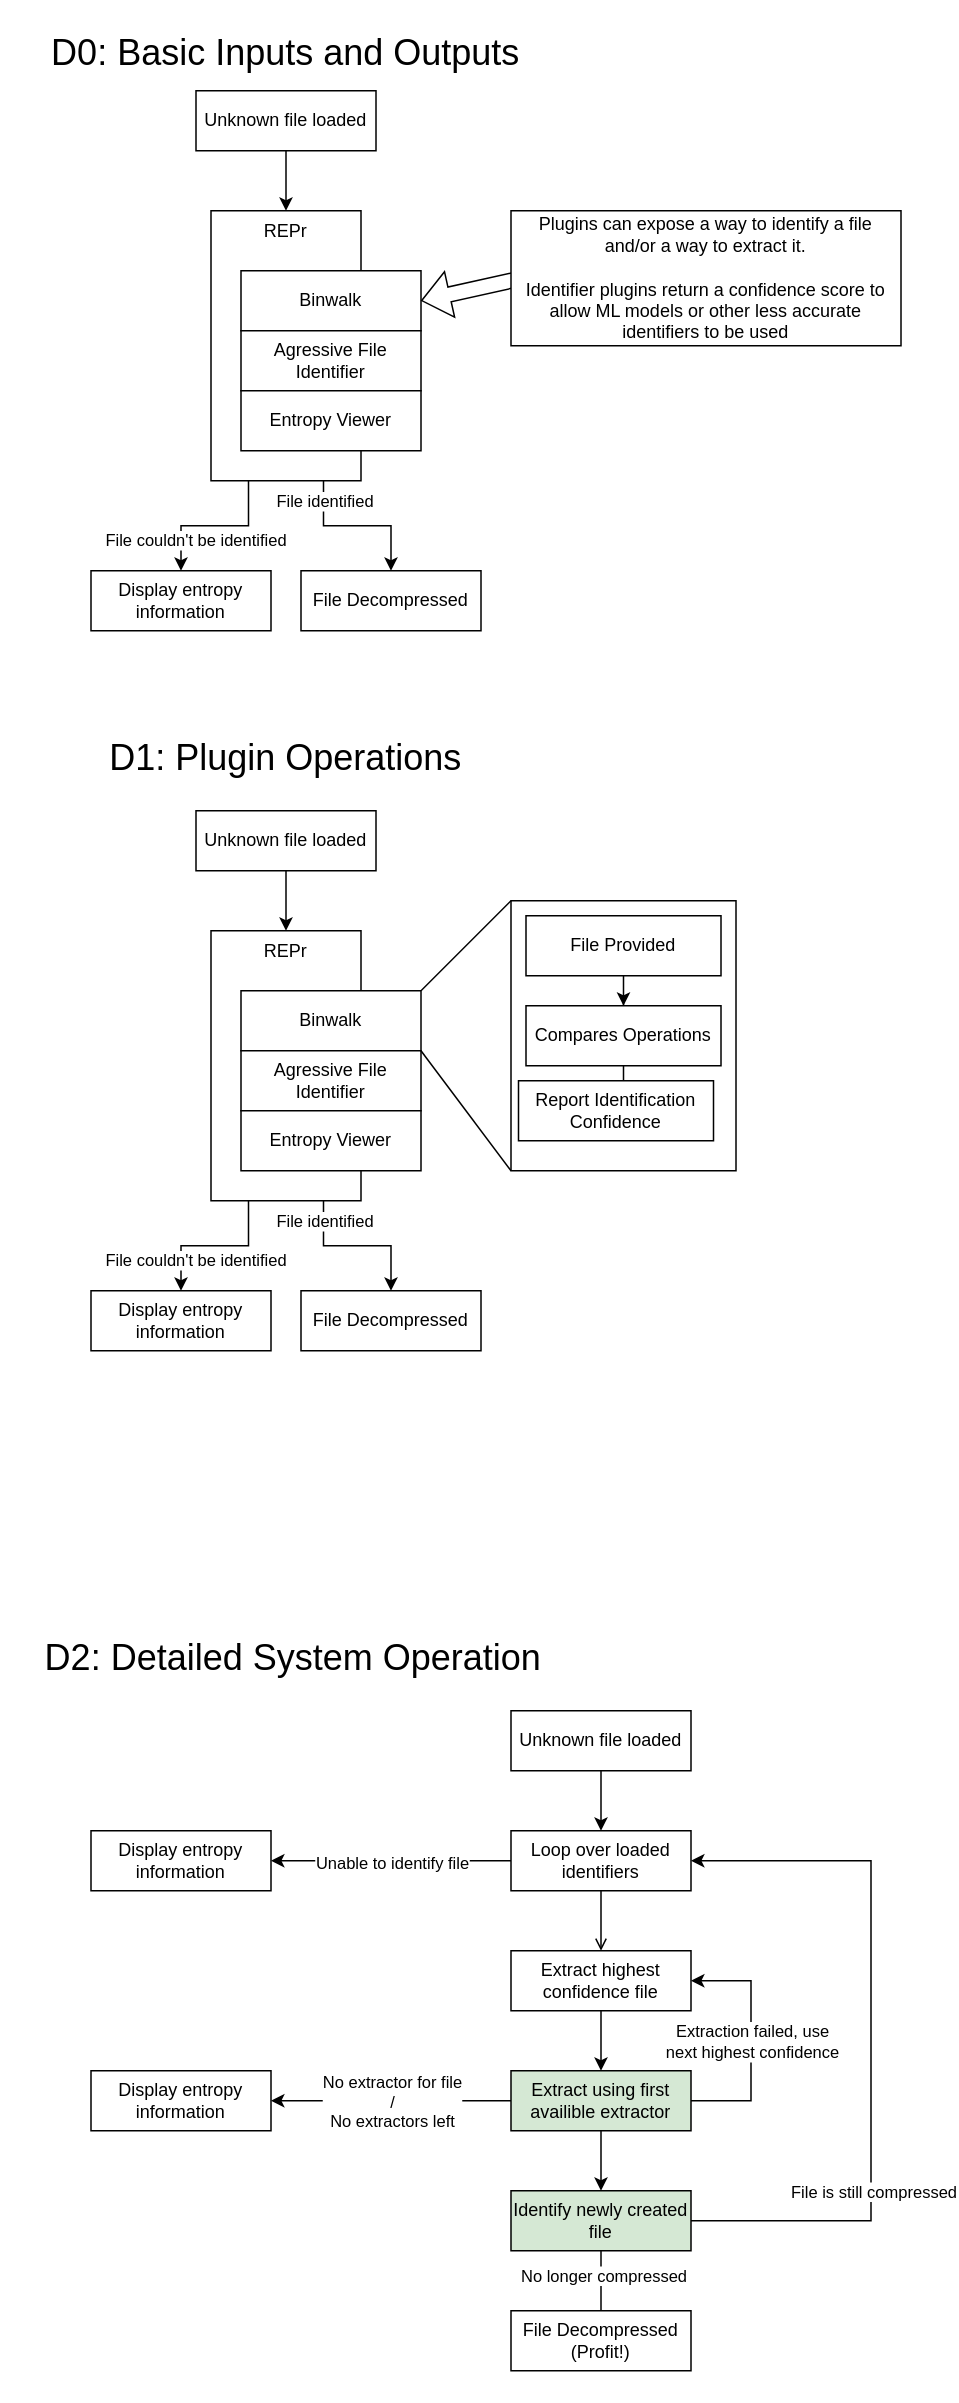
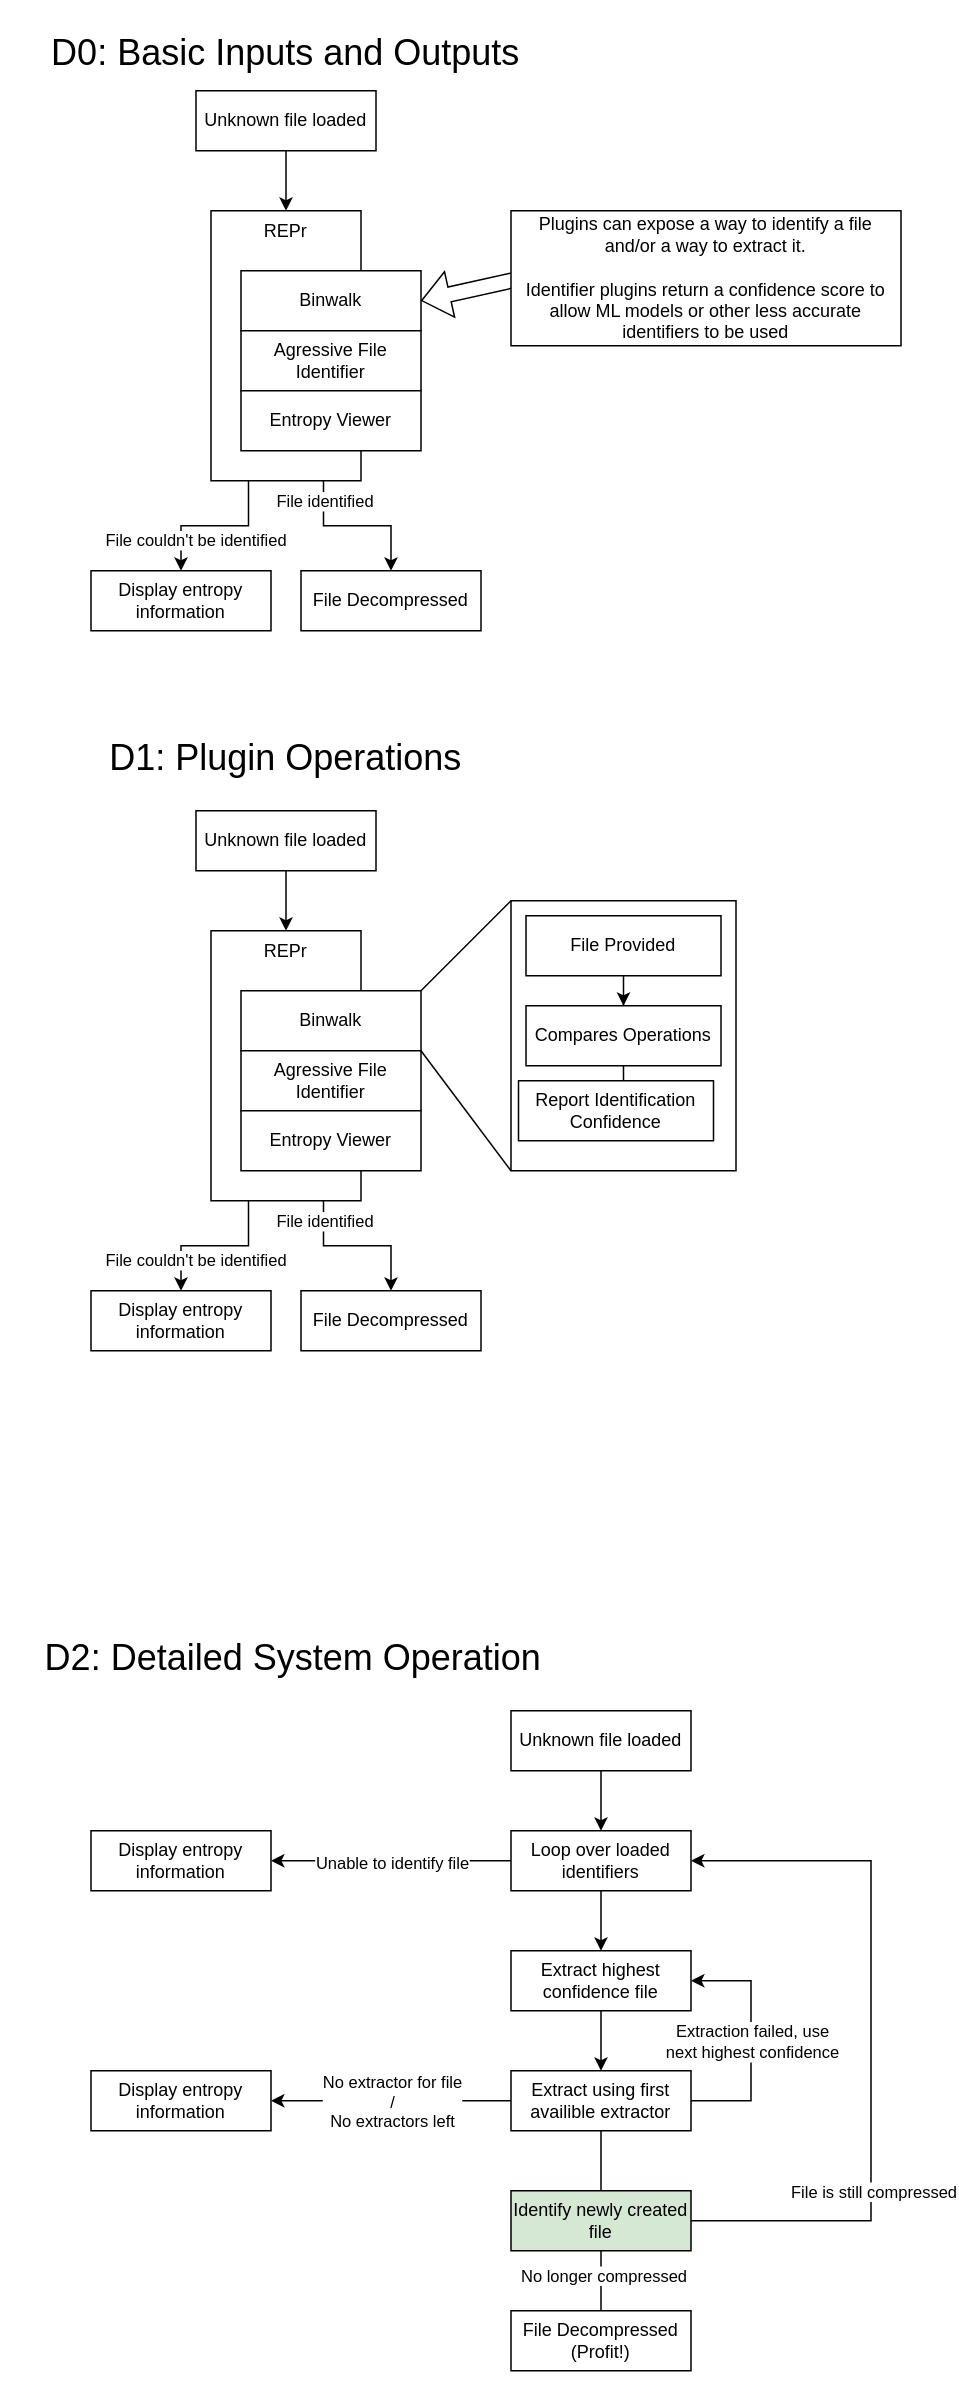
(601, 1941) -> (601, 1939)
(601, 2101) -> (601, 2101)
(601, 2179) -> (601, 2183)
